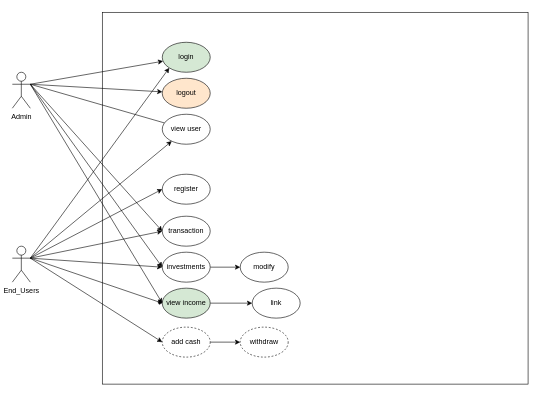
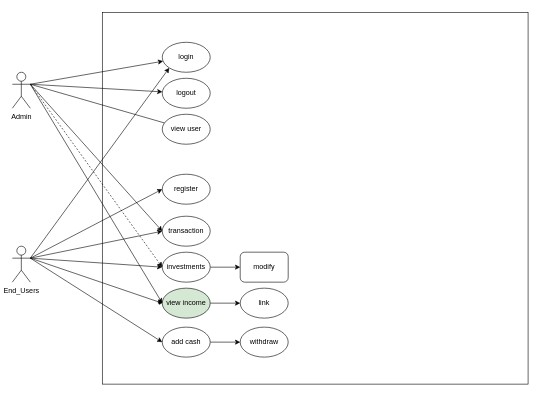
(186, 57) -> (186, 57)
(186, 93) -> (186, 93)
(101, 183) -> (101, 183)
(102, 199) -> none
(264, 267) -> (264, 267)
(276, 303) -> (264, 303)
(186, 342) -> (186, 342)
(264, 342) -> (264, 342)
